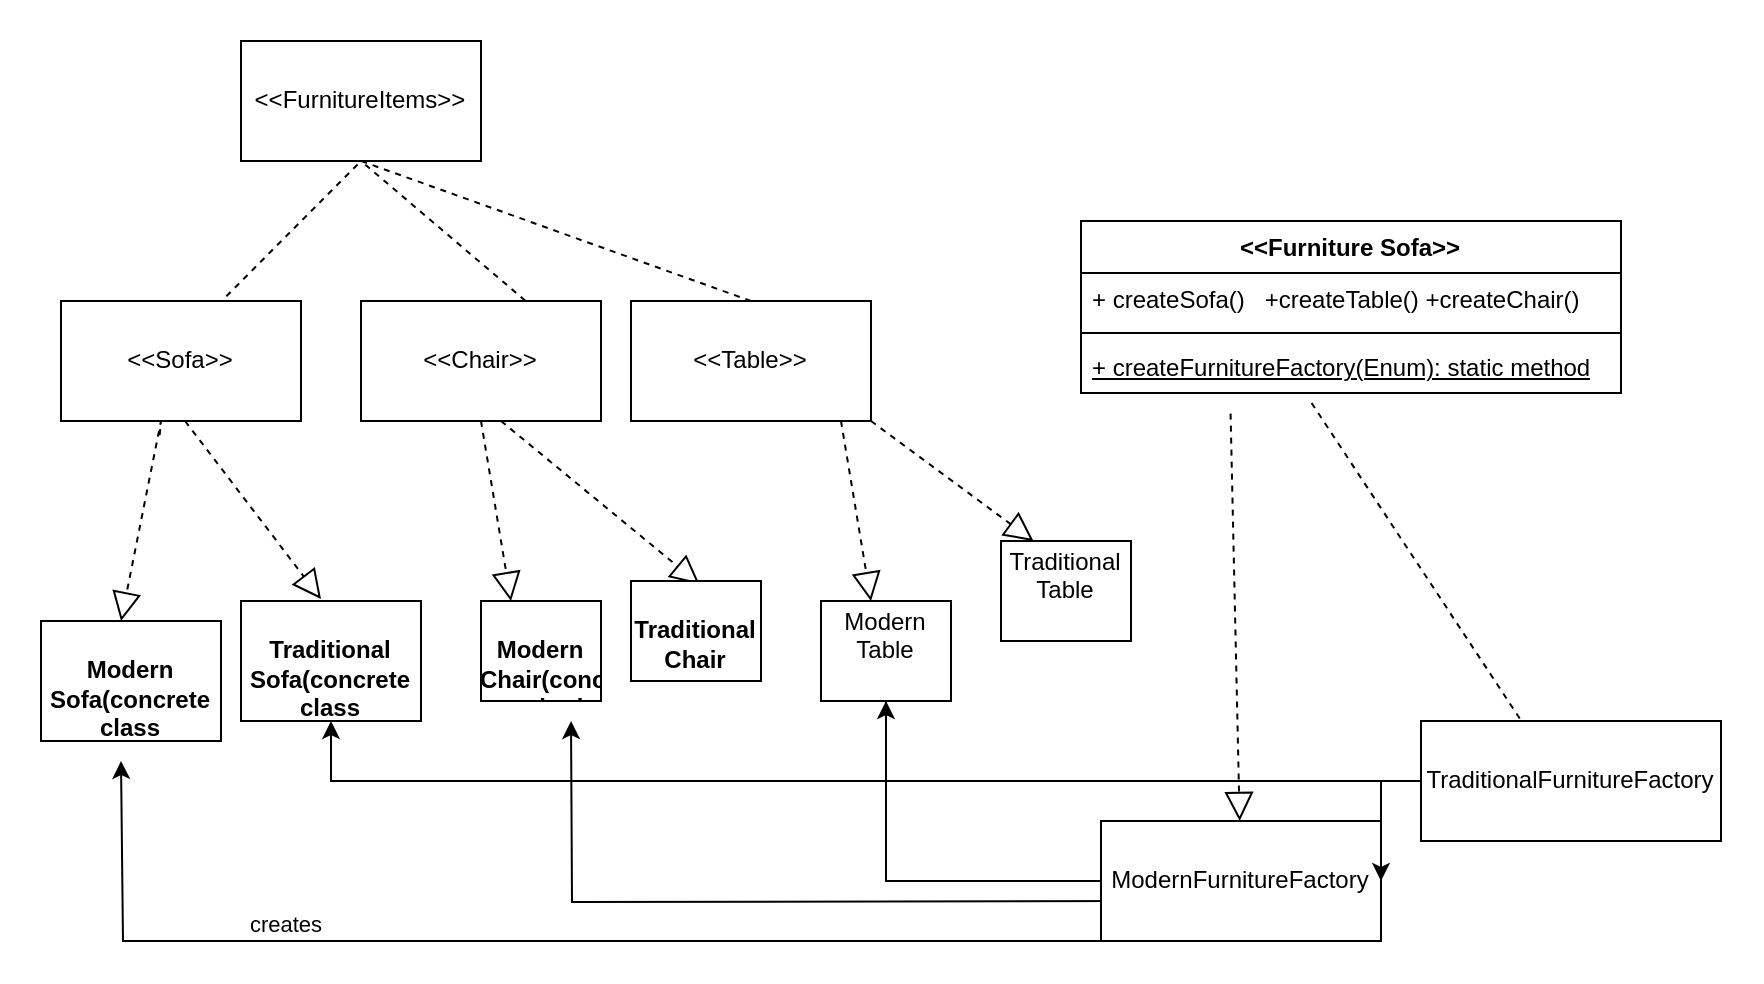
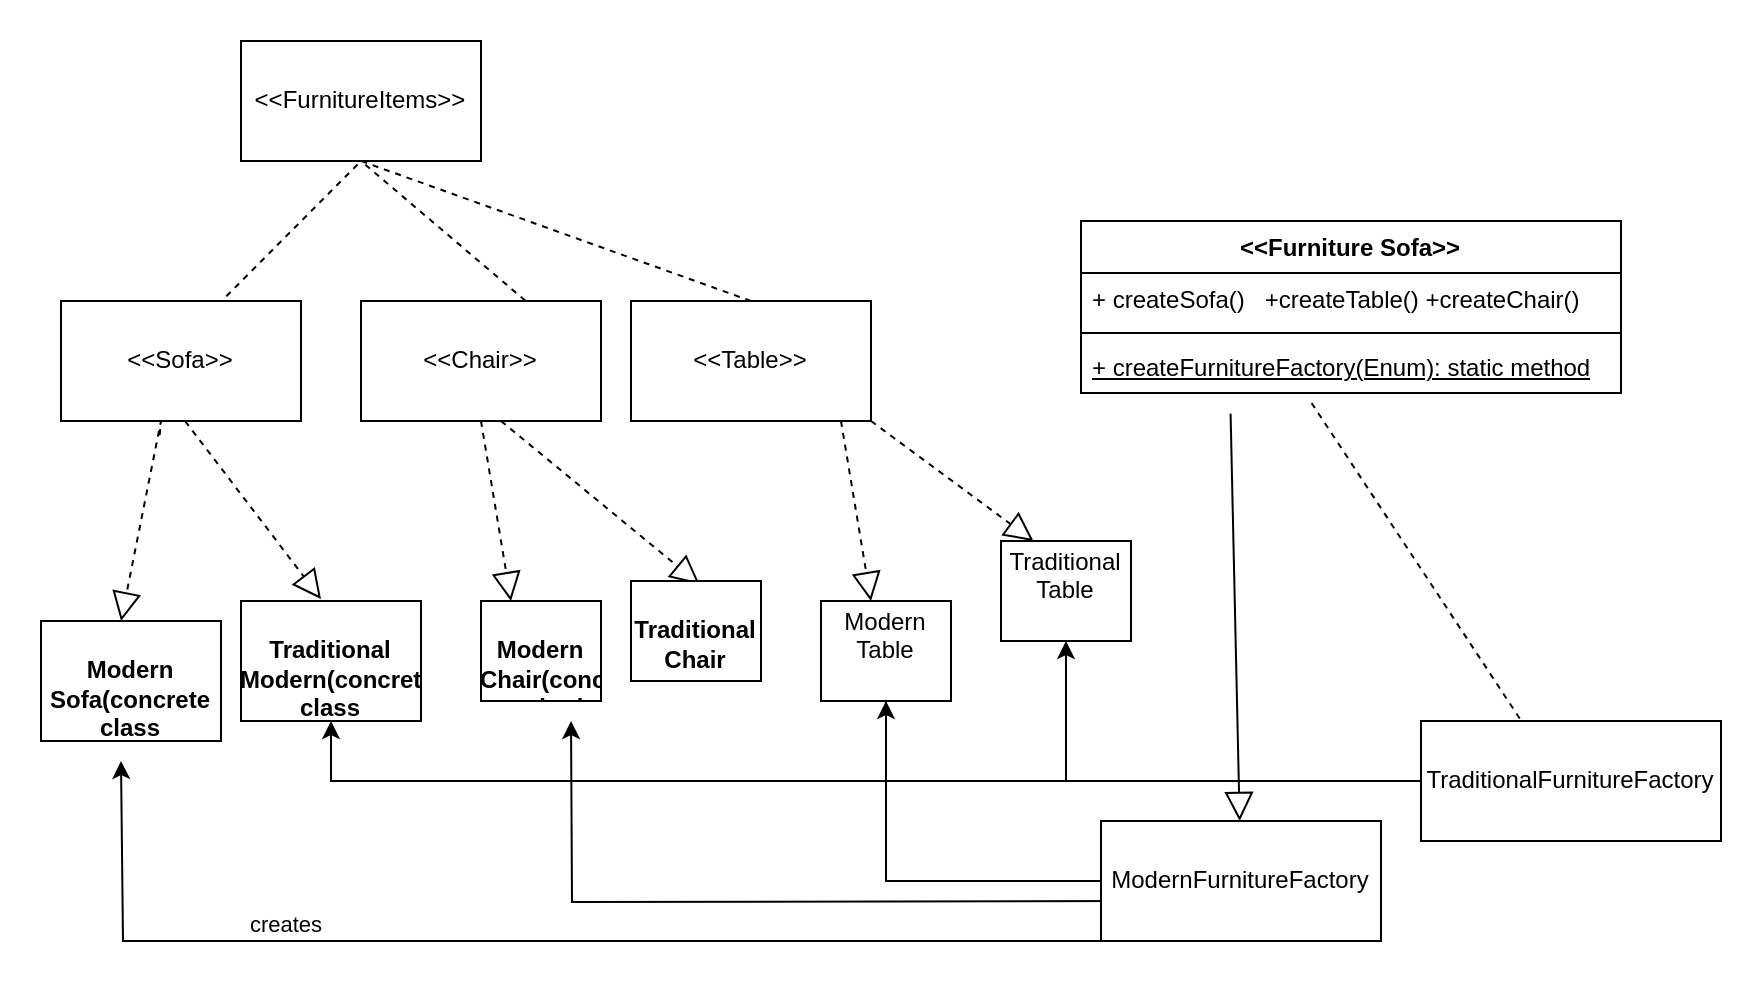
(1235, 594) -> (1235, 594)
(333, 659) -> (333, 659)
(1381, 802) -> (1066, 716)
